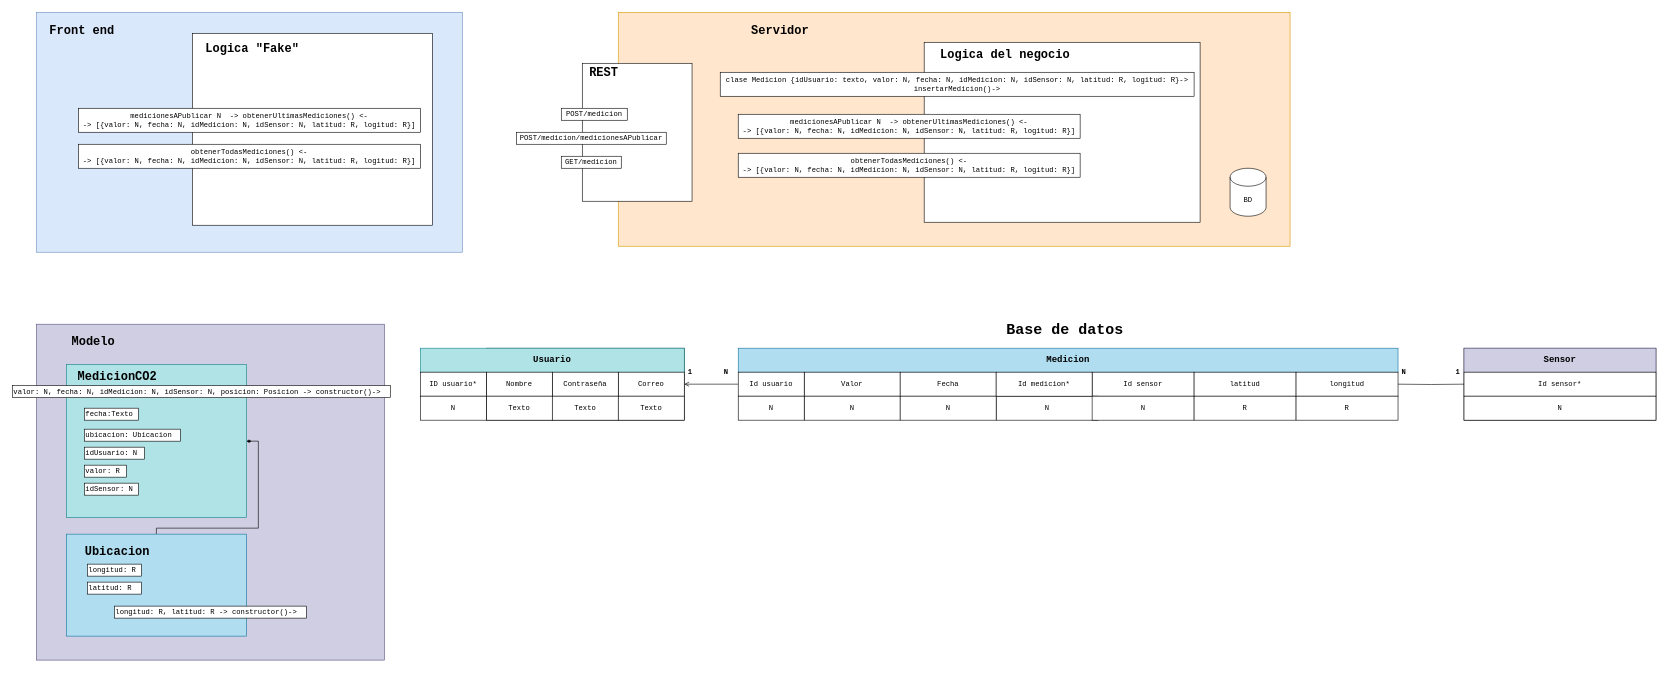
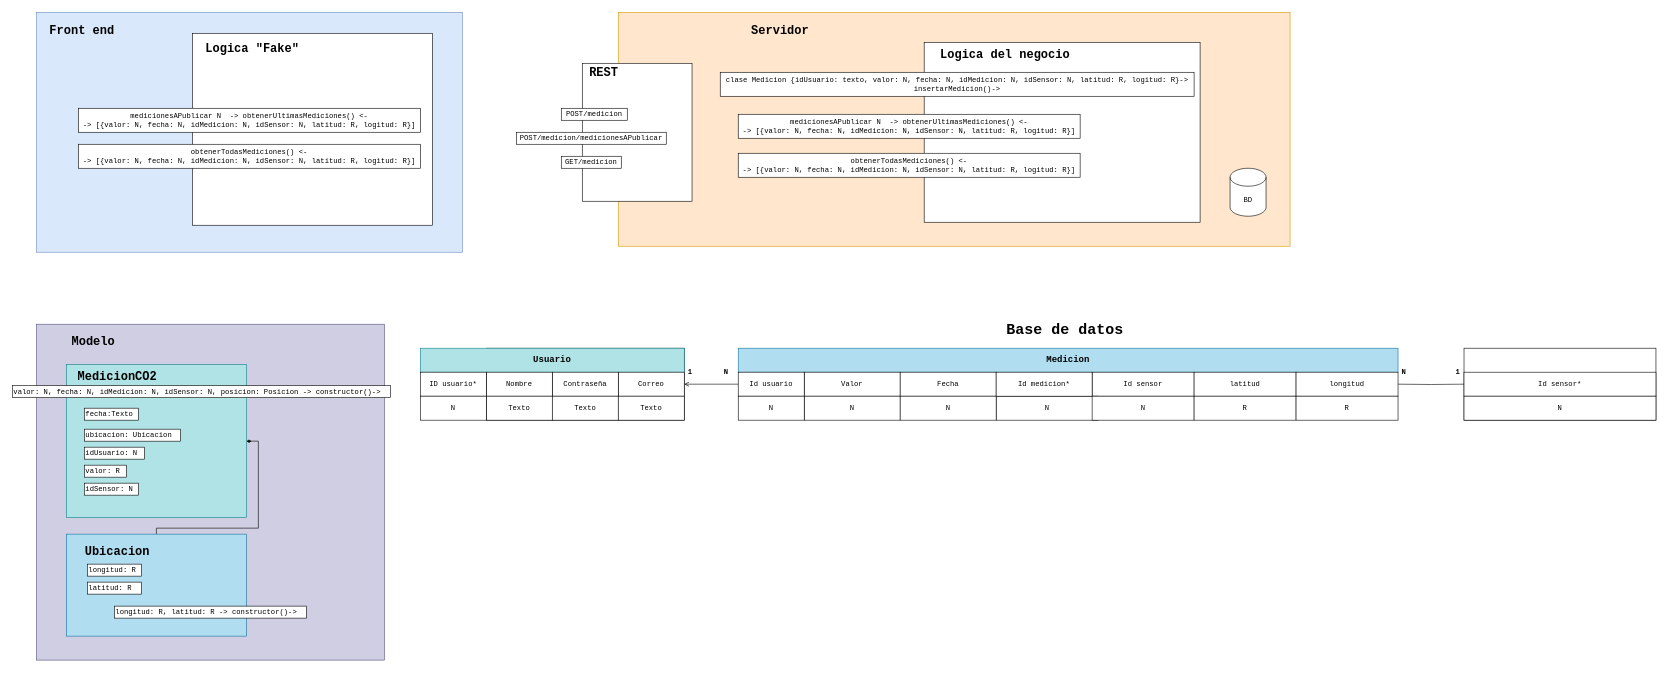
(1560, 360) -> none
